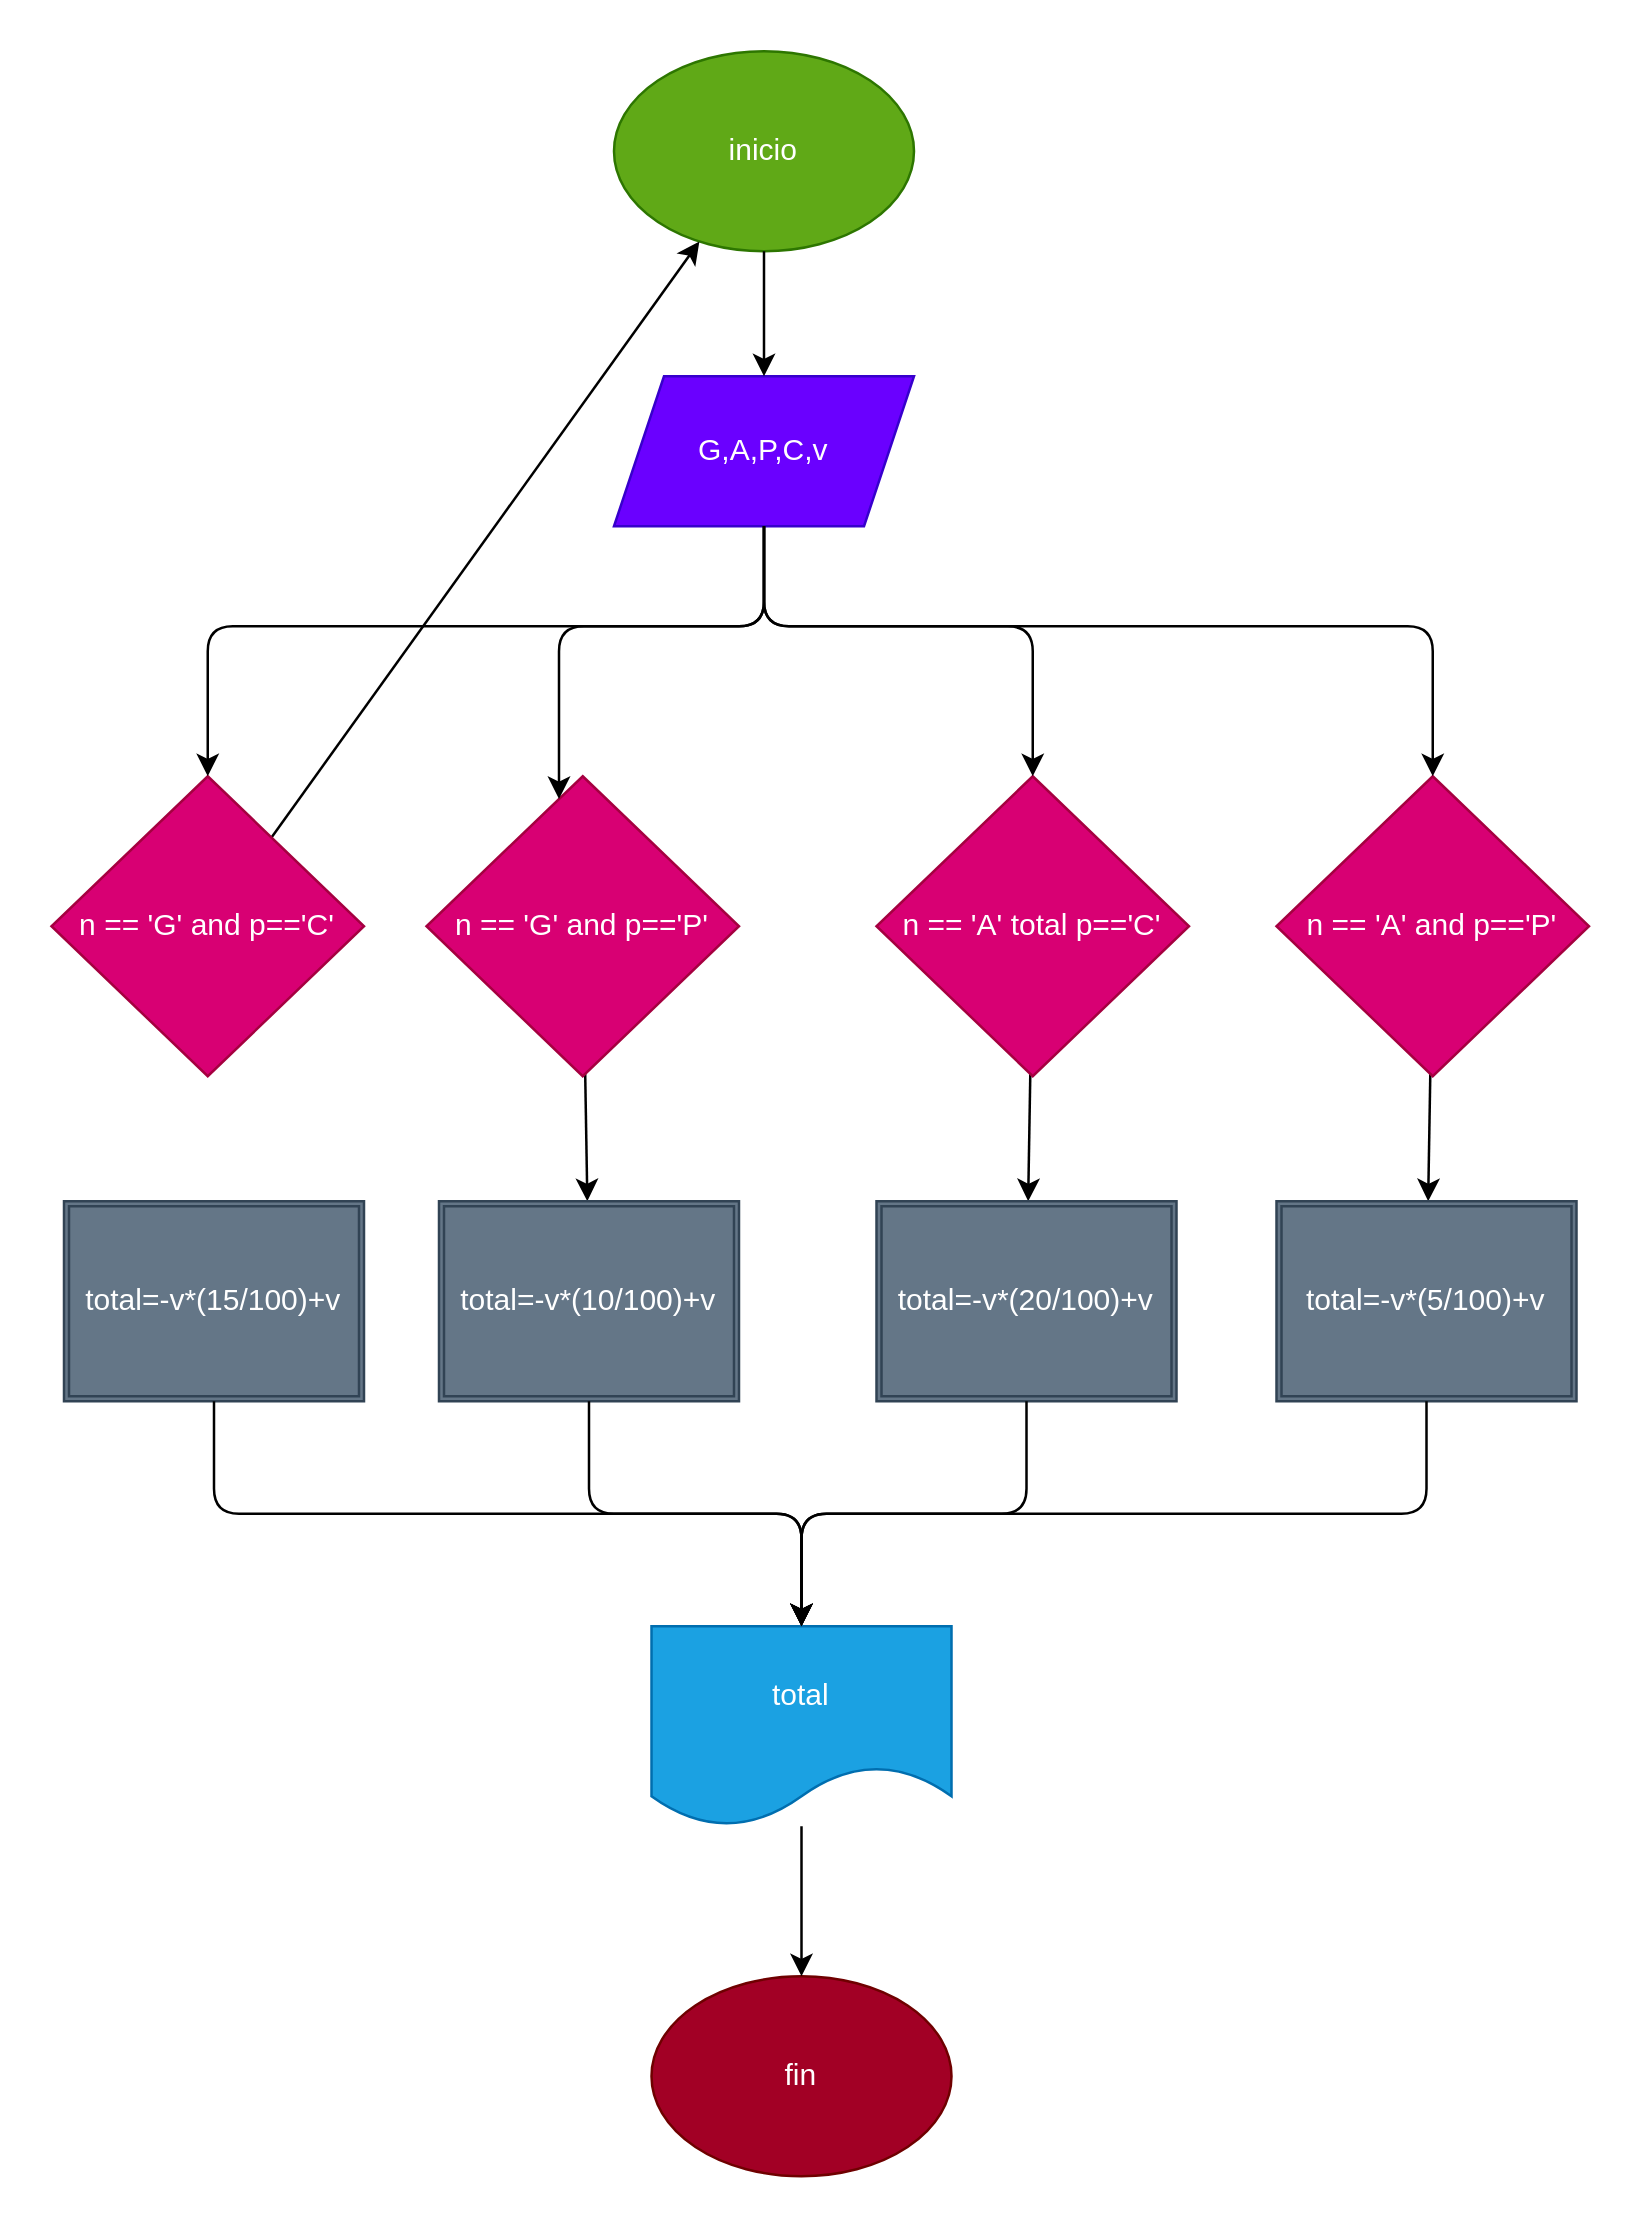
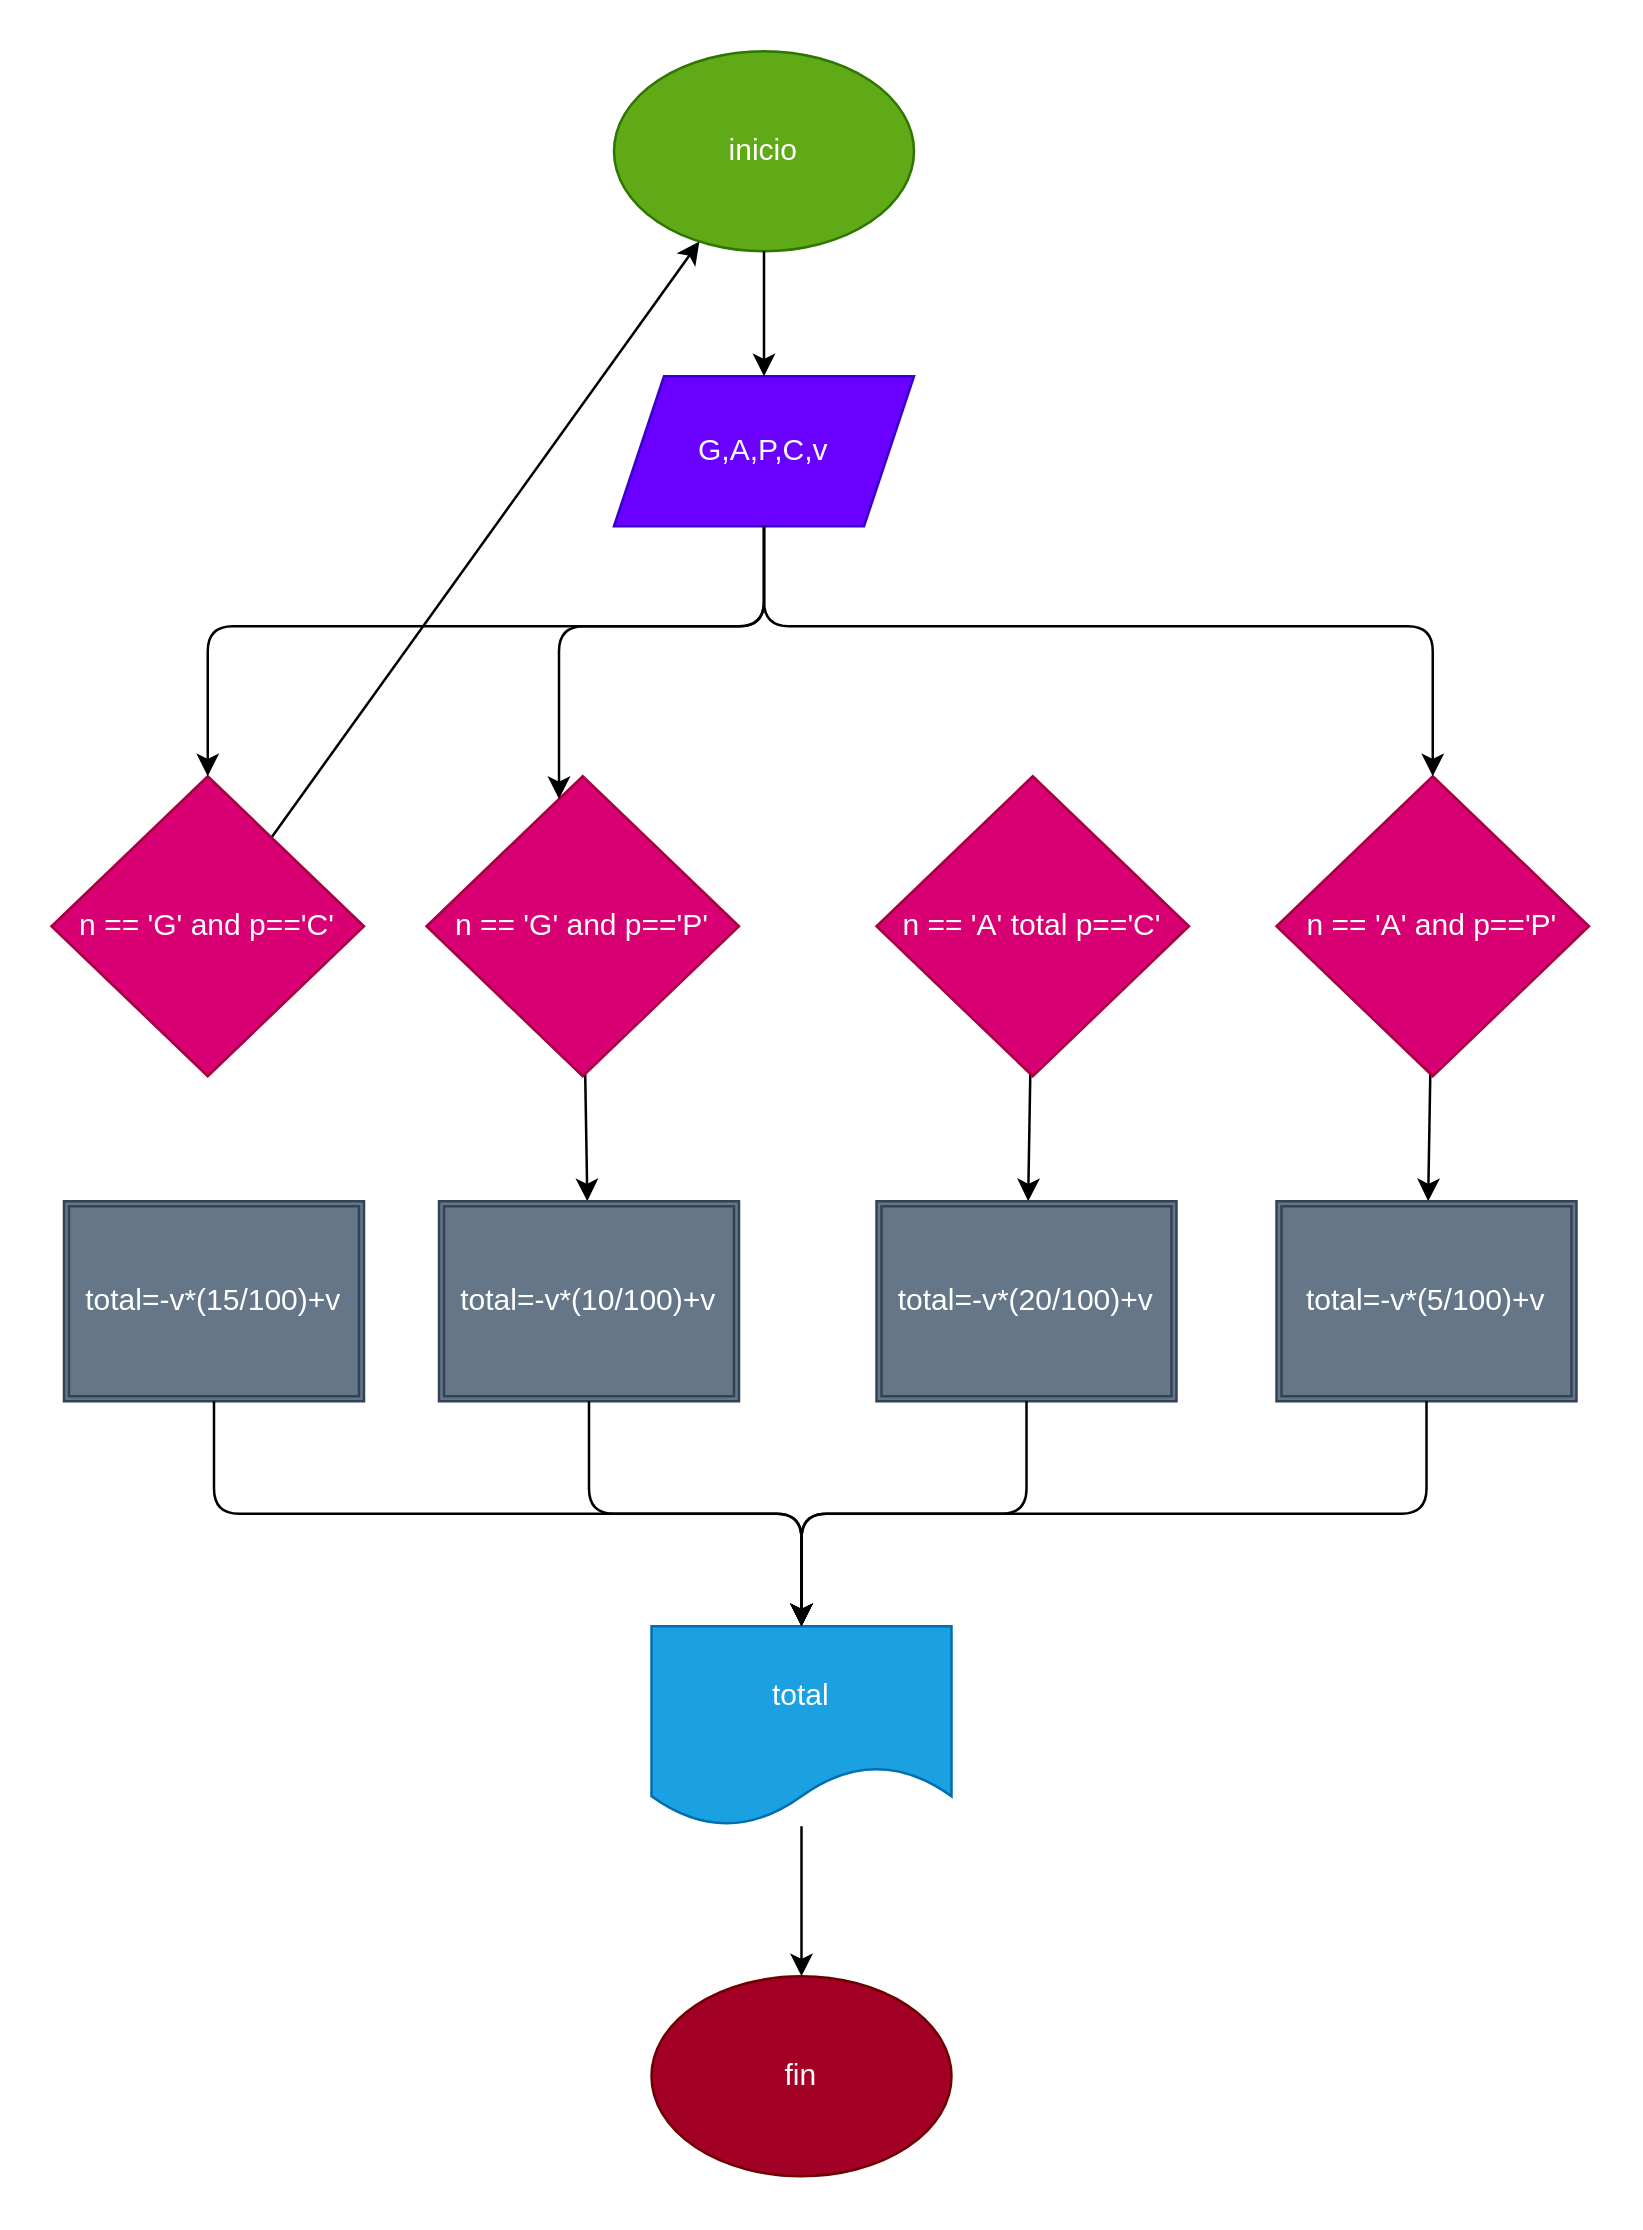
(1033, 696) -> none
